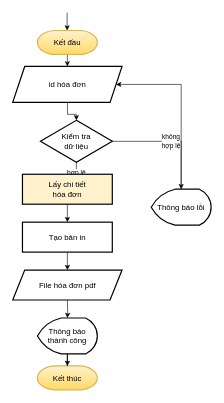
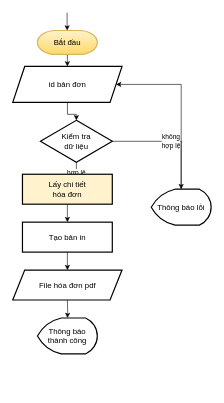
(68, 42) -> (68, 42)
(68, 84) -> (68, 84)
(68, 362) -> none
(68, 378) -> none
